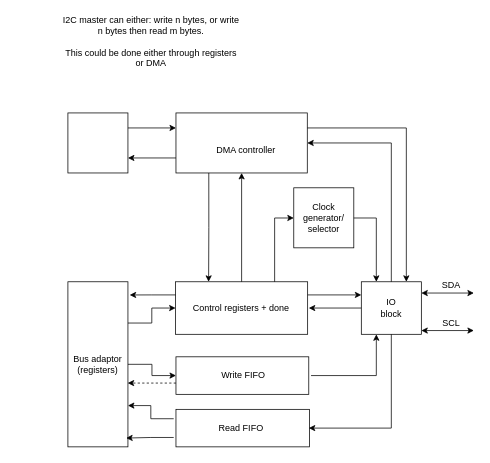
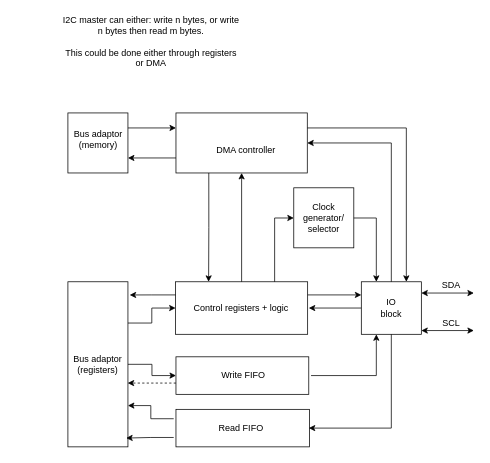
none -> (98, 139)
(241, 308) -> (241, 308)
